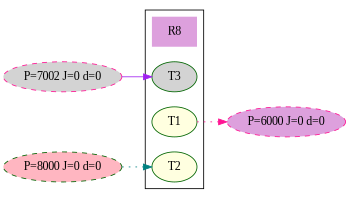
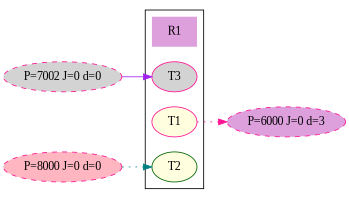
(174, 32) -> (174, 32)
(174, 77) -> (174, 77)
(174, 122) -> (174, 122)
(286, 122) -> (286, 122)
(63, 167) -> (63, 167)
